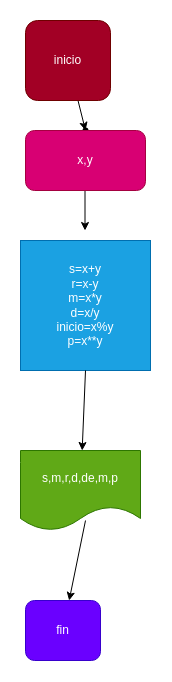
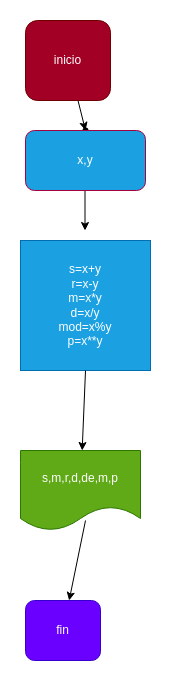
(86, 161) -> (86, 161)
(86, 306) -> (86, 306)
